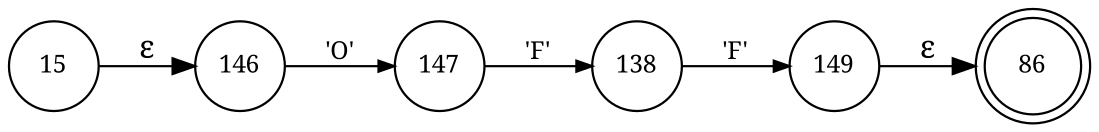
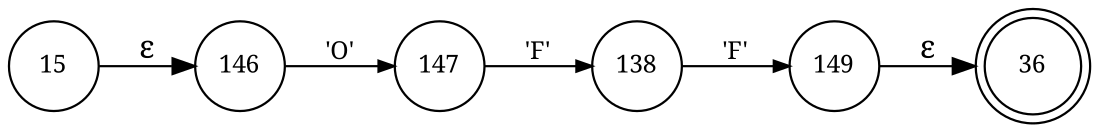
(1033, 66) -> (1033, 66)
